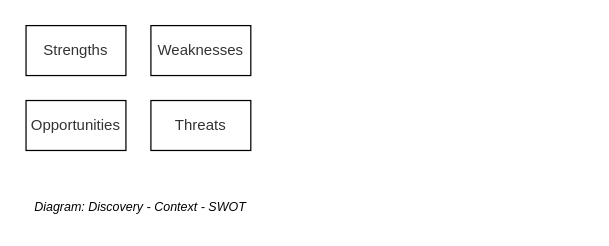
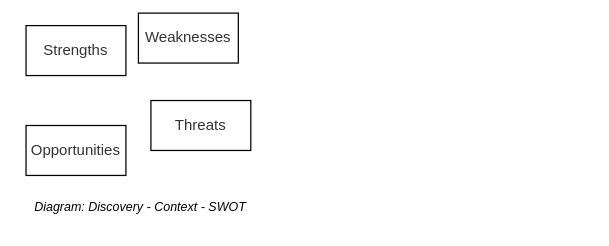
(201, 51) -> (188, 38)
(76, 126) -> (76, 151)
